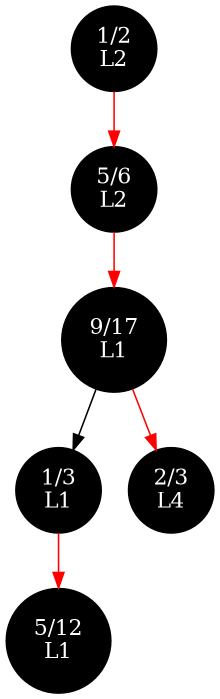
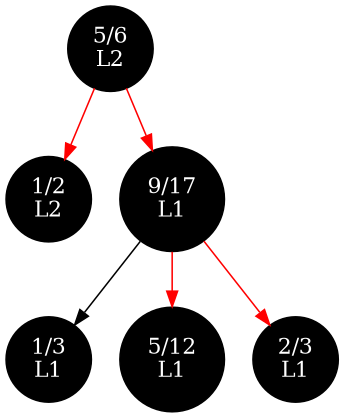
(114, 111) -> (83, 117)
(171, 490) -> (296, 359)
(59, 553) -> (172, 271)
